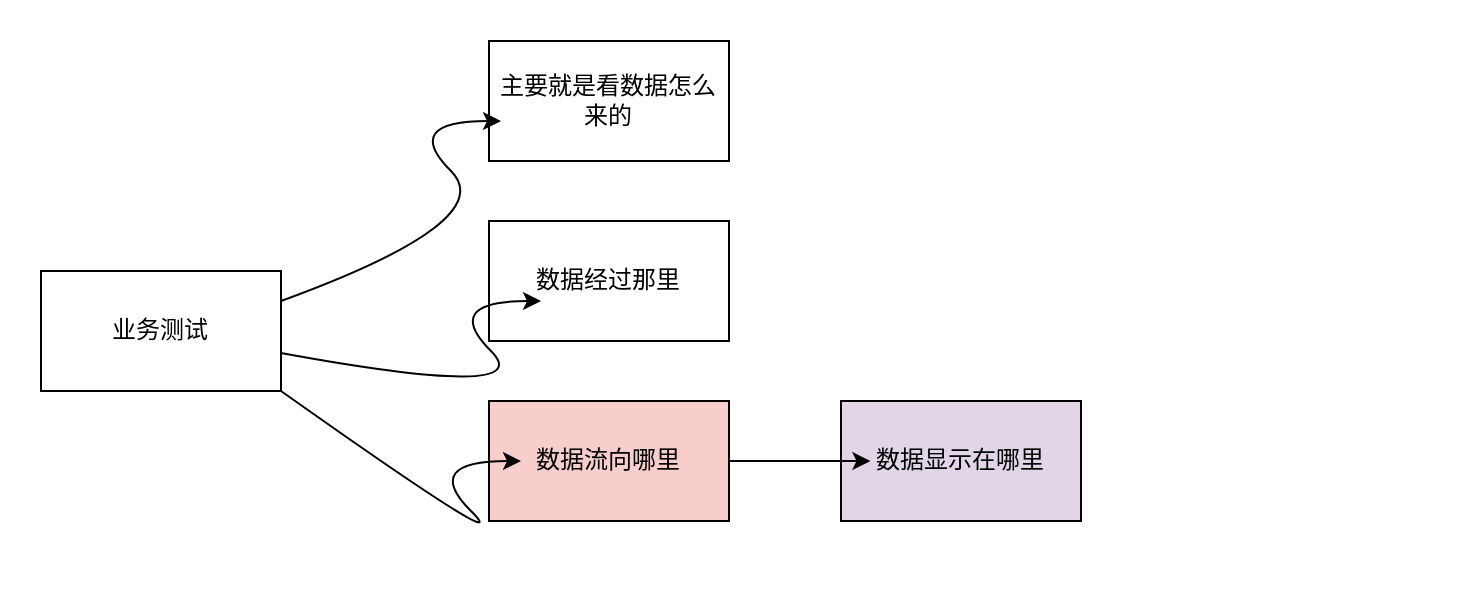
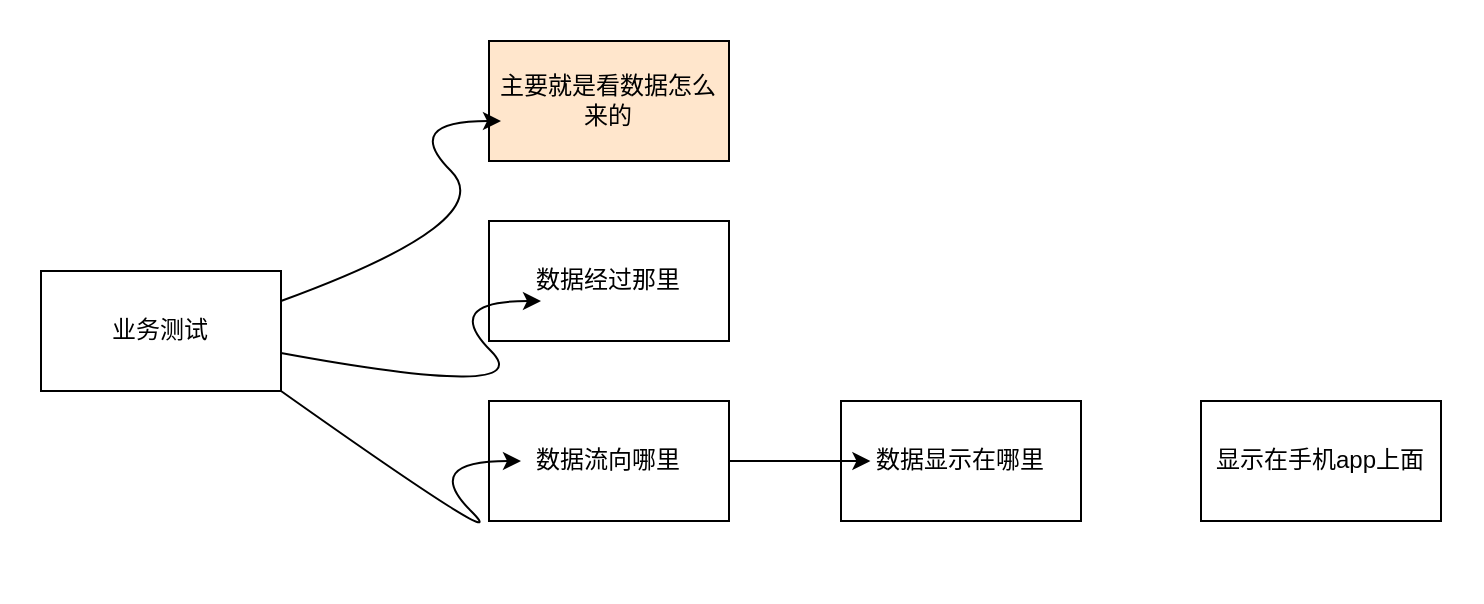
(609, 101) -> (609, 101)
(609, 461) -> (609, 461)
(961, 461) -> (961, 461)
none -> (1321, 461)
